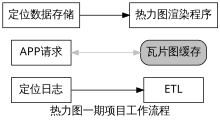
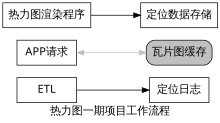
(101, 15) -> (112, 15)
(104, 90) -> (109, 90)
